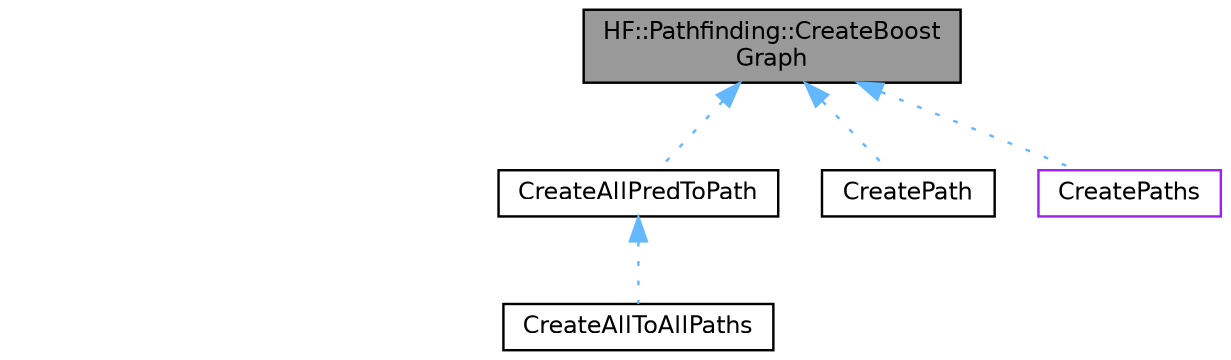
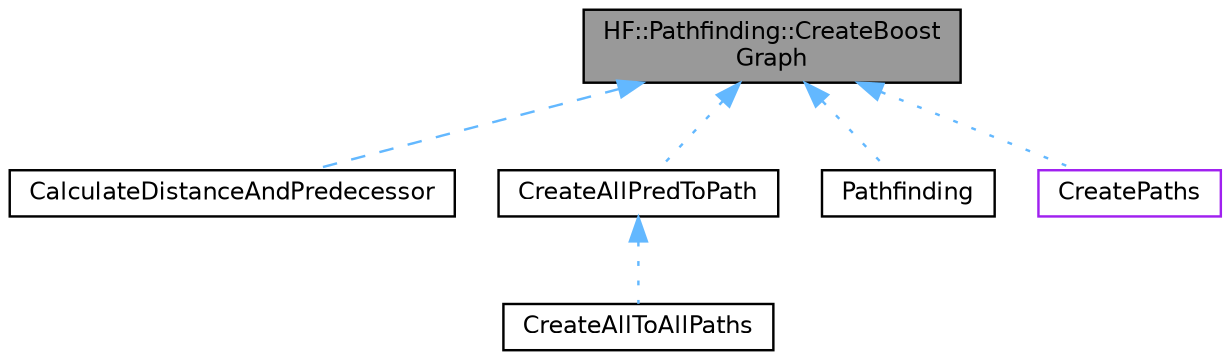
none -> (232, 193)
(908, 193) -> (908, 193)
